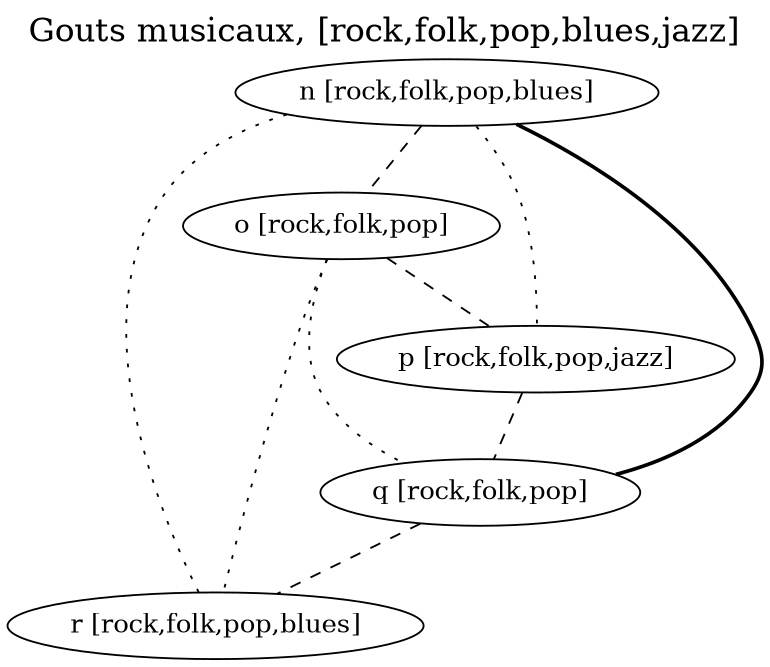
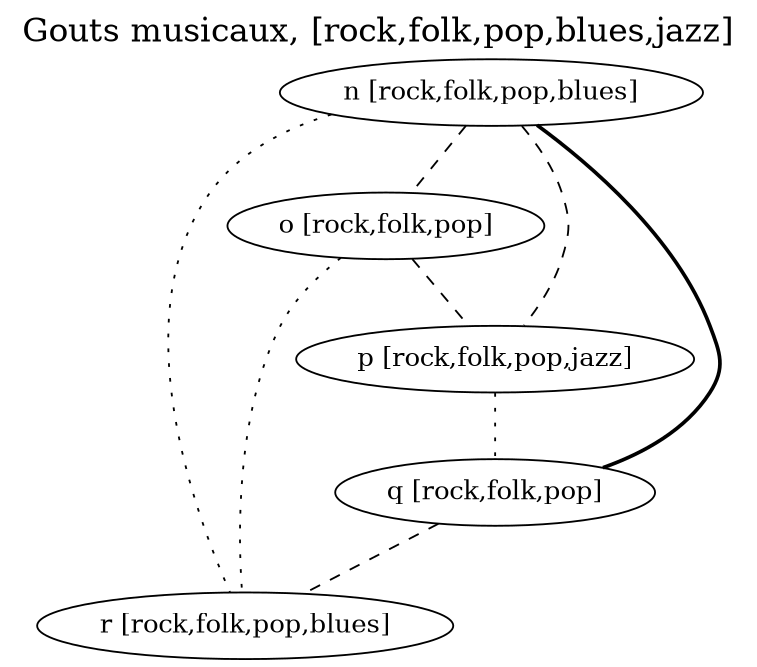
(526, 220) -> (568, 225)
(316, 380) -> none
(508, 426) -> (495, 426)
